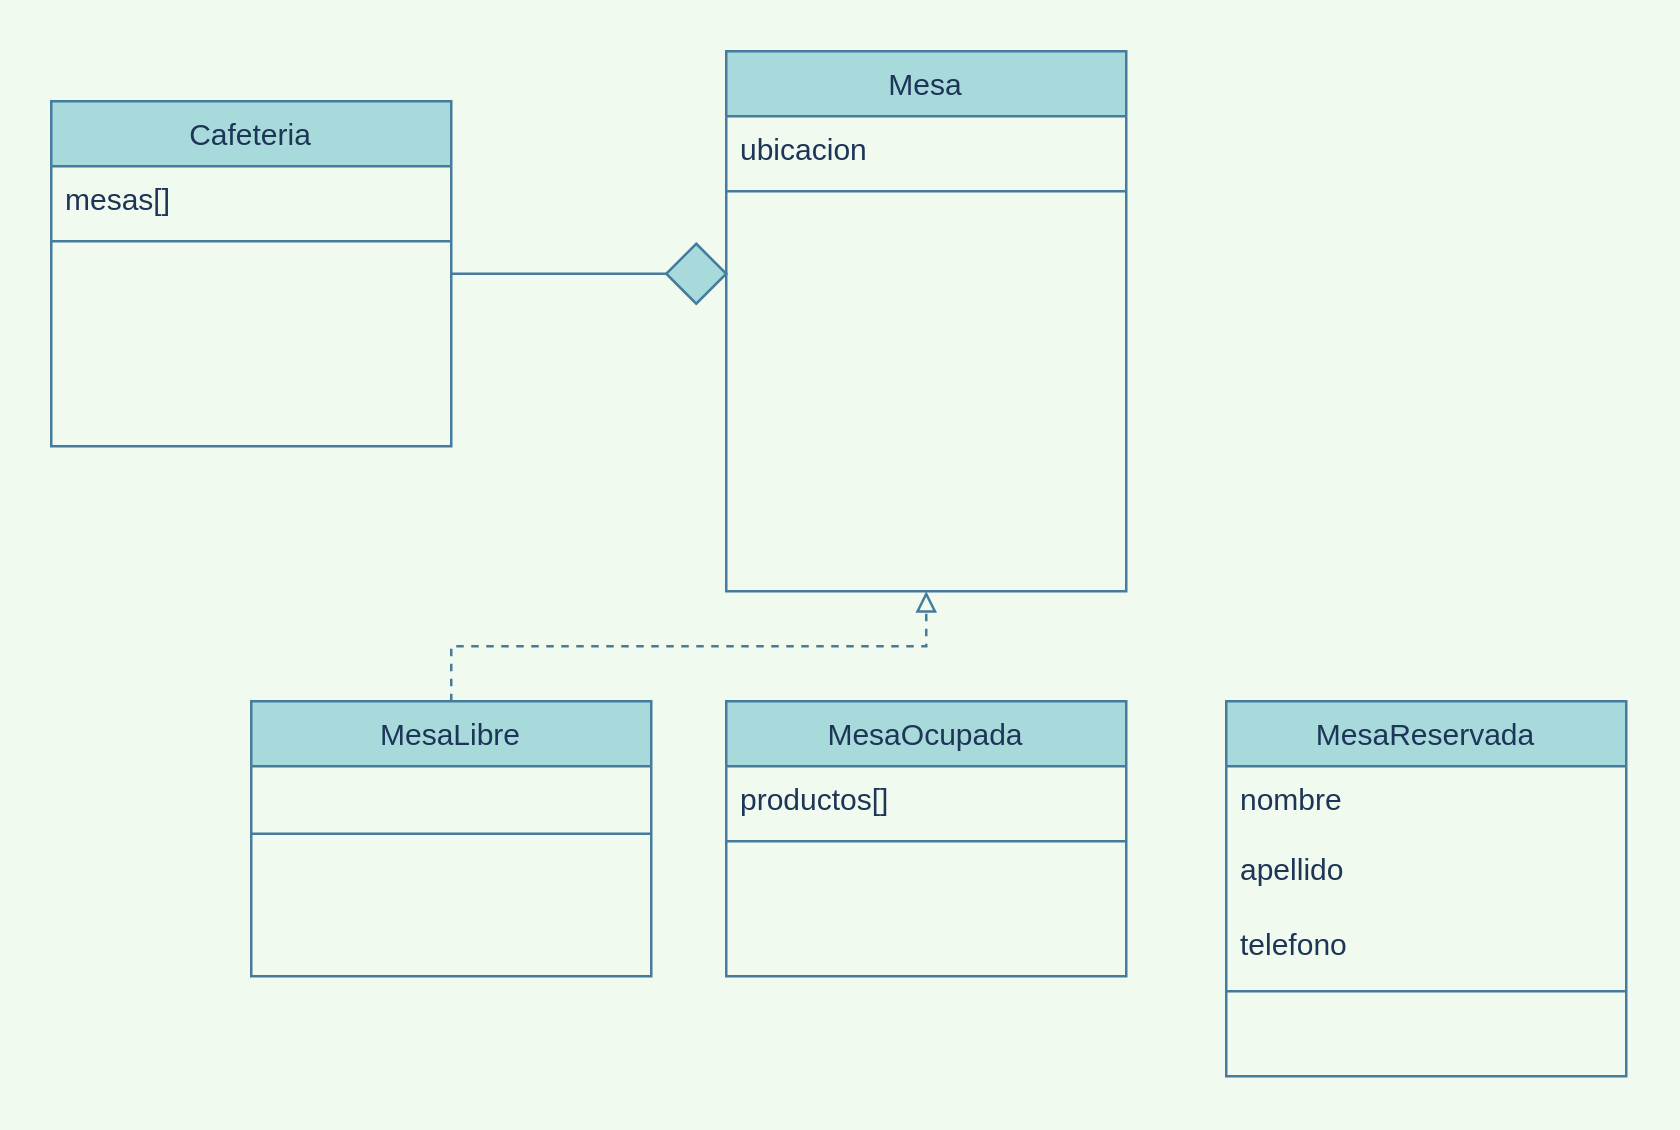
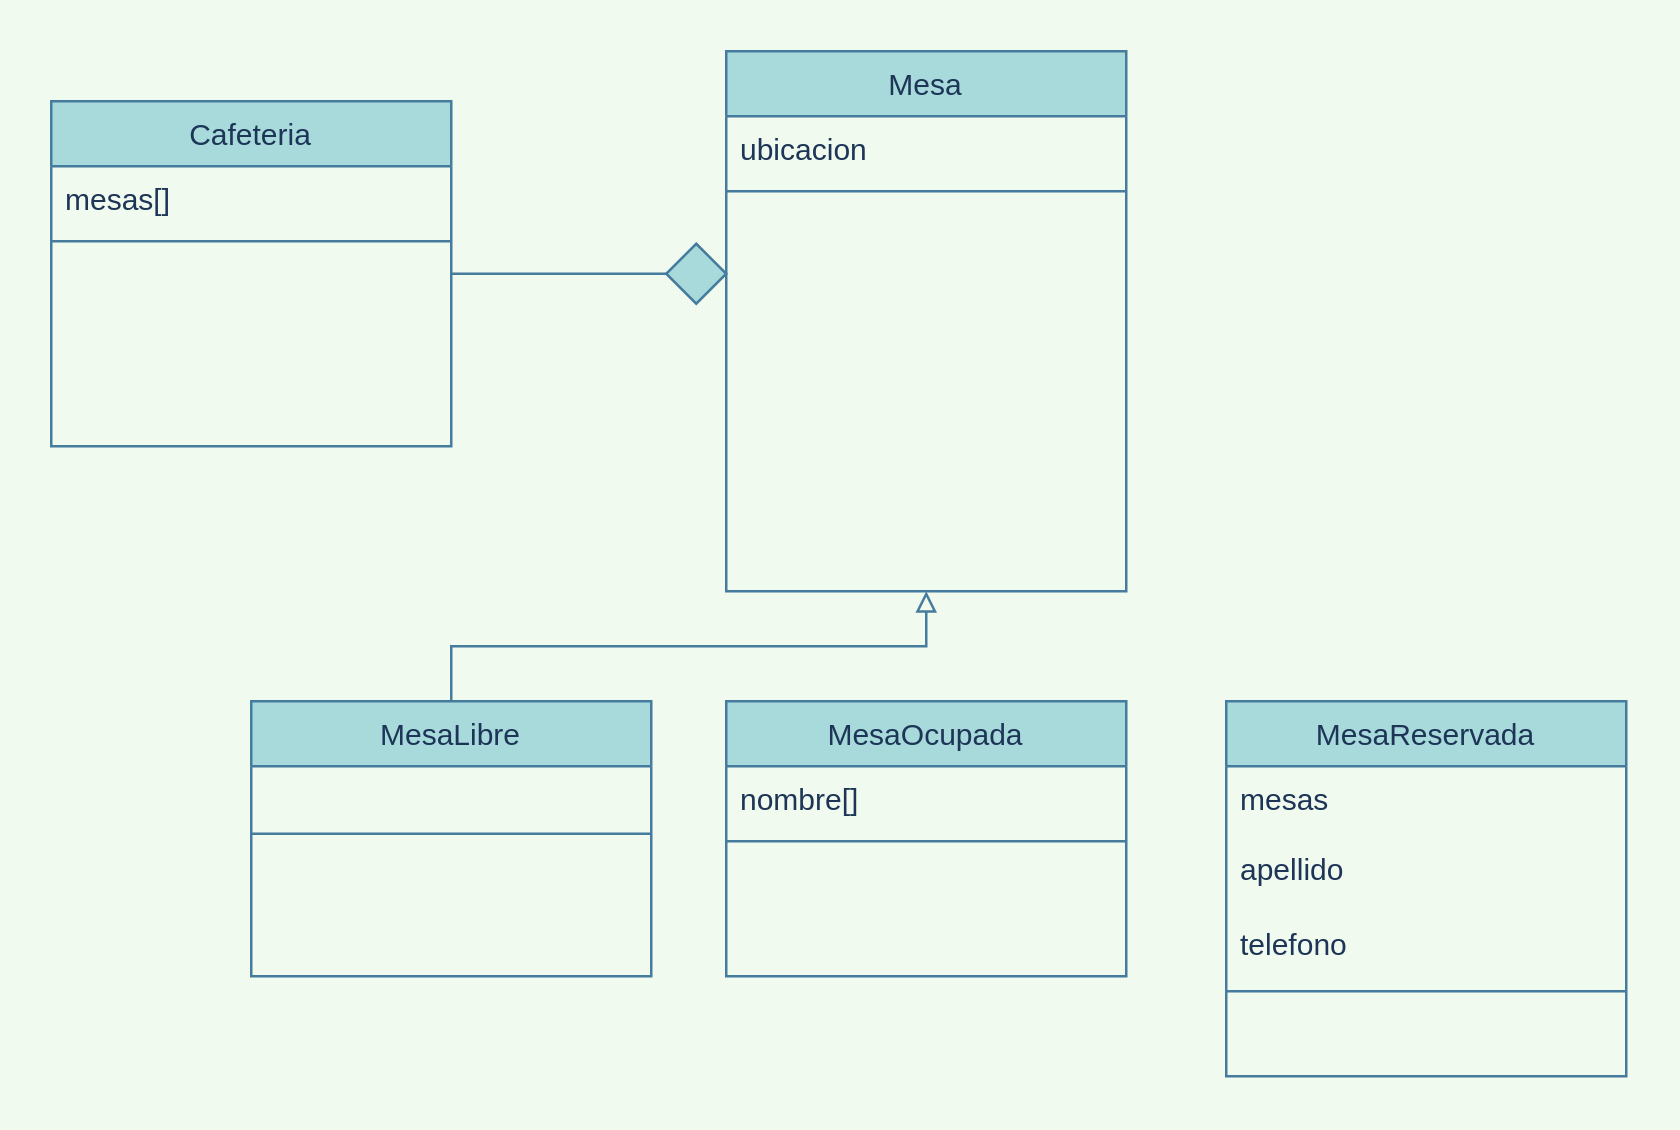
(681, 646) -> (681, 646)
(832, 800) -> (807, 800)
(1290, 800) -> (1282, 800)
